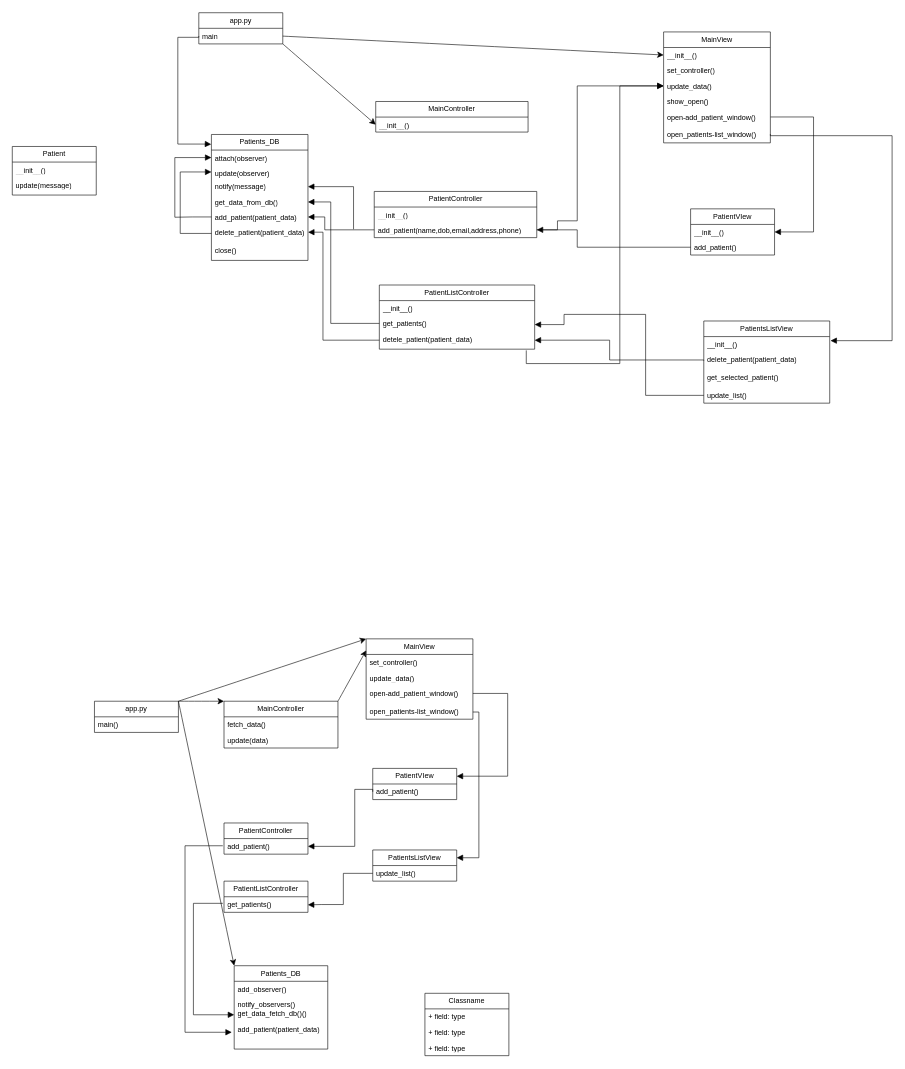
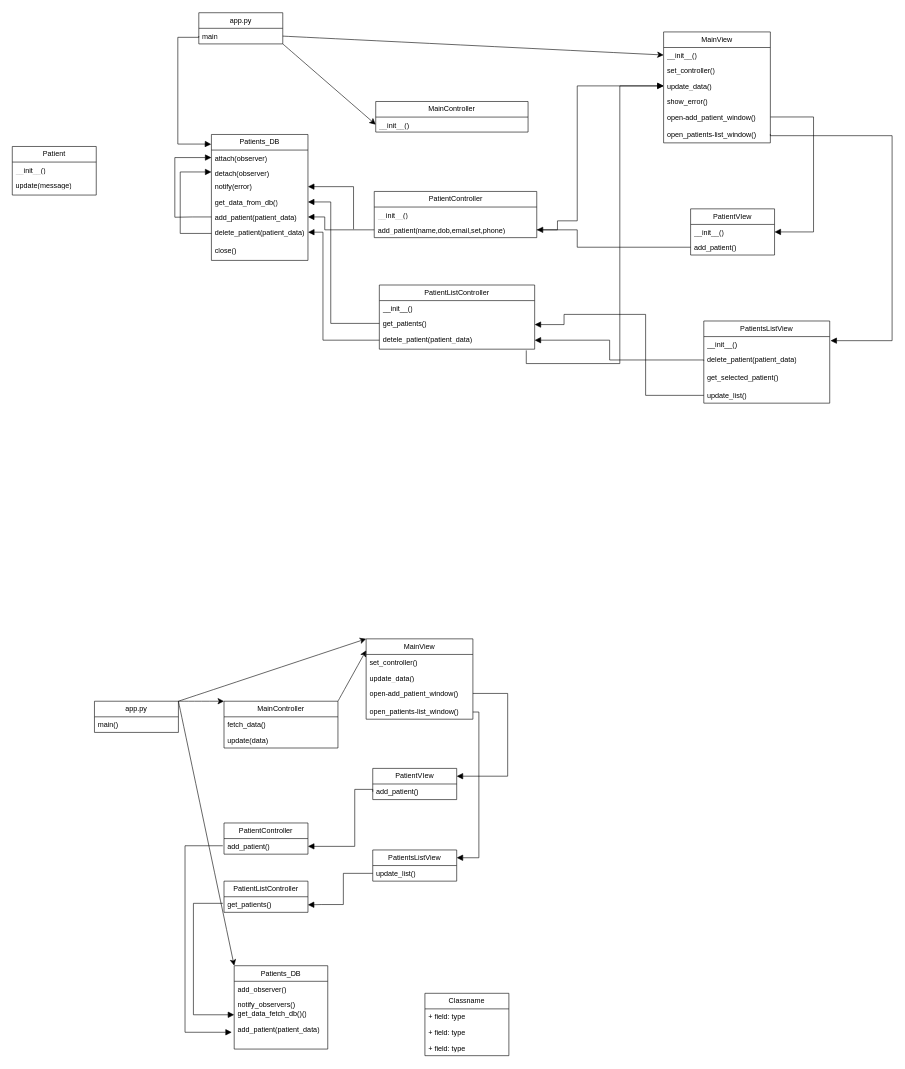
(690, 102) -> (692, 102)
(247, 173) -> (247, 173)
(244, 187) -> (240, 187)
(454, 230) -> (446, 230)
